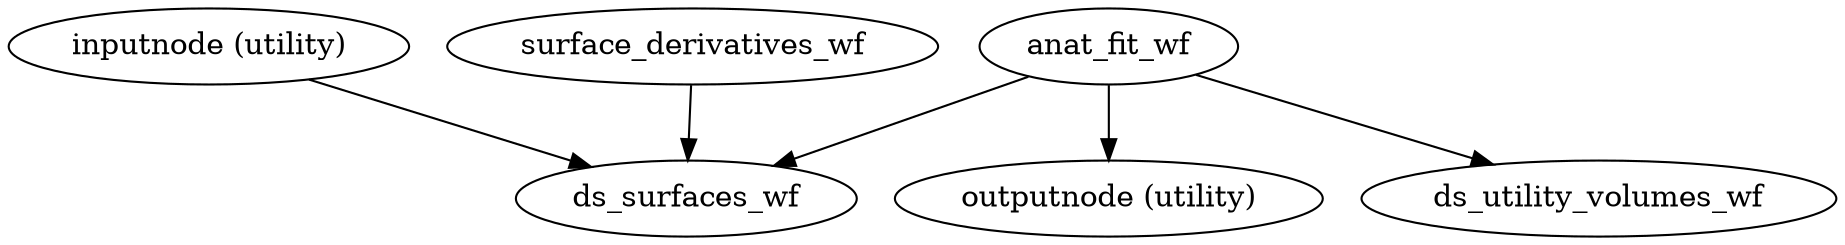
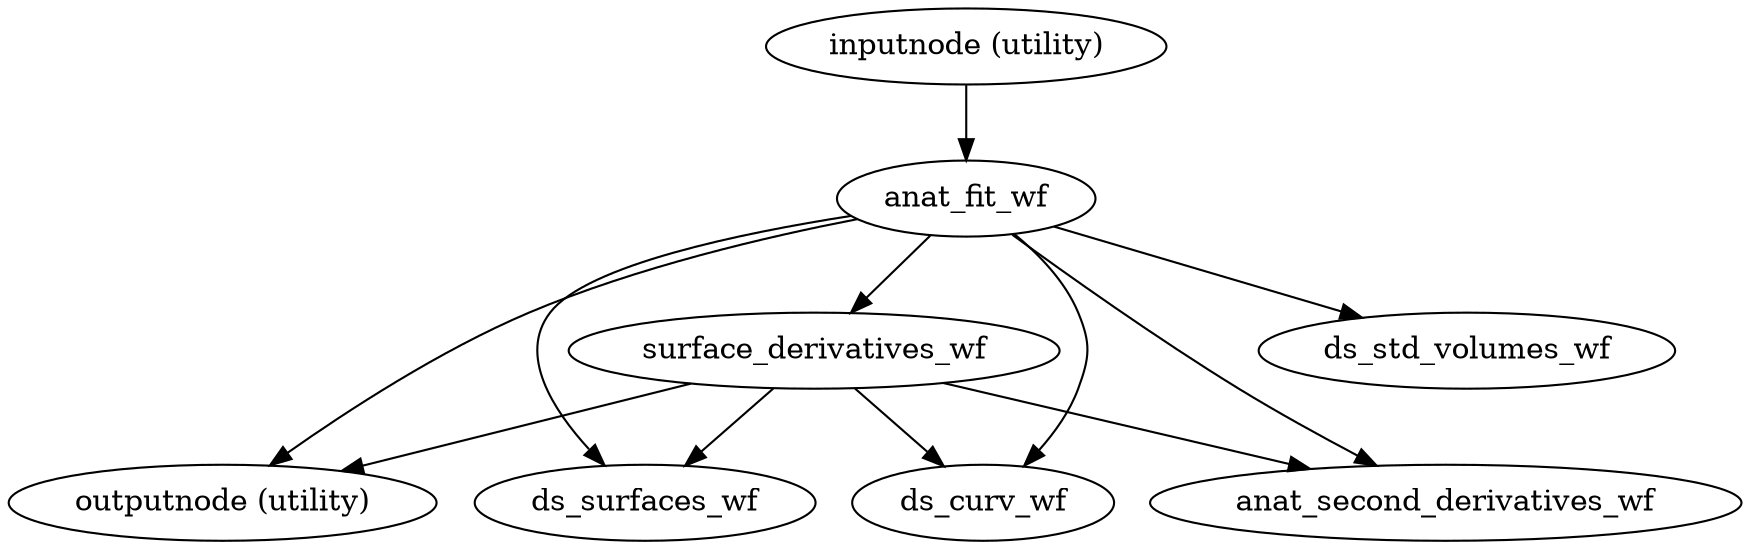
(440, 120) -> (966, 112)
(1599, 199) -> (1467, 351)
none -> (898, 267)
none -> (527, 425)
none -> (983, 503)
none -> (1446, 503)
